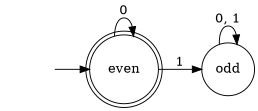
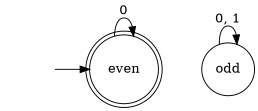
(175, 69) -> none
